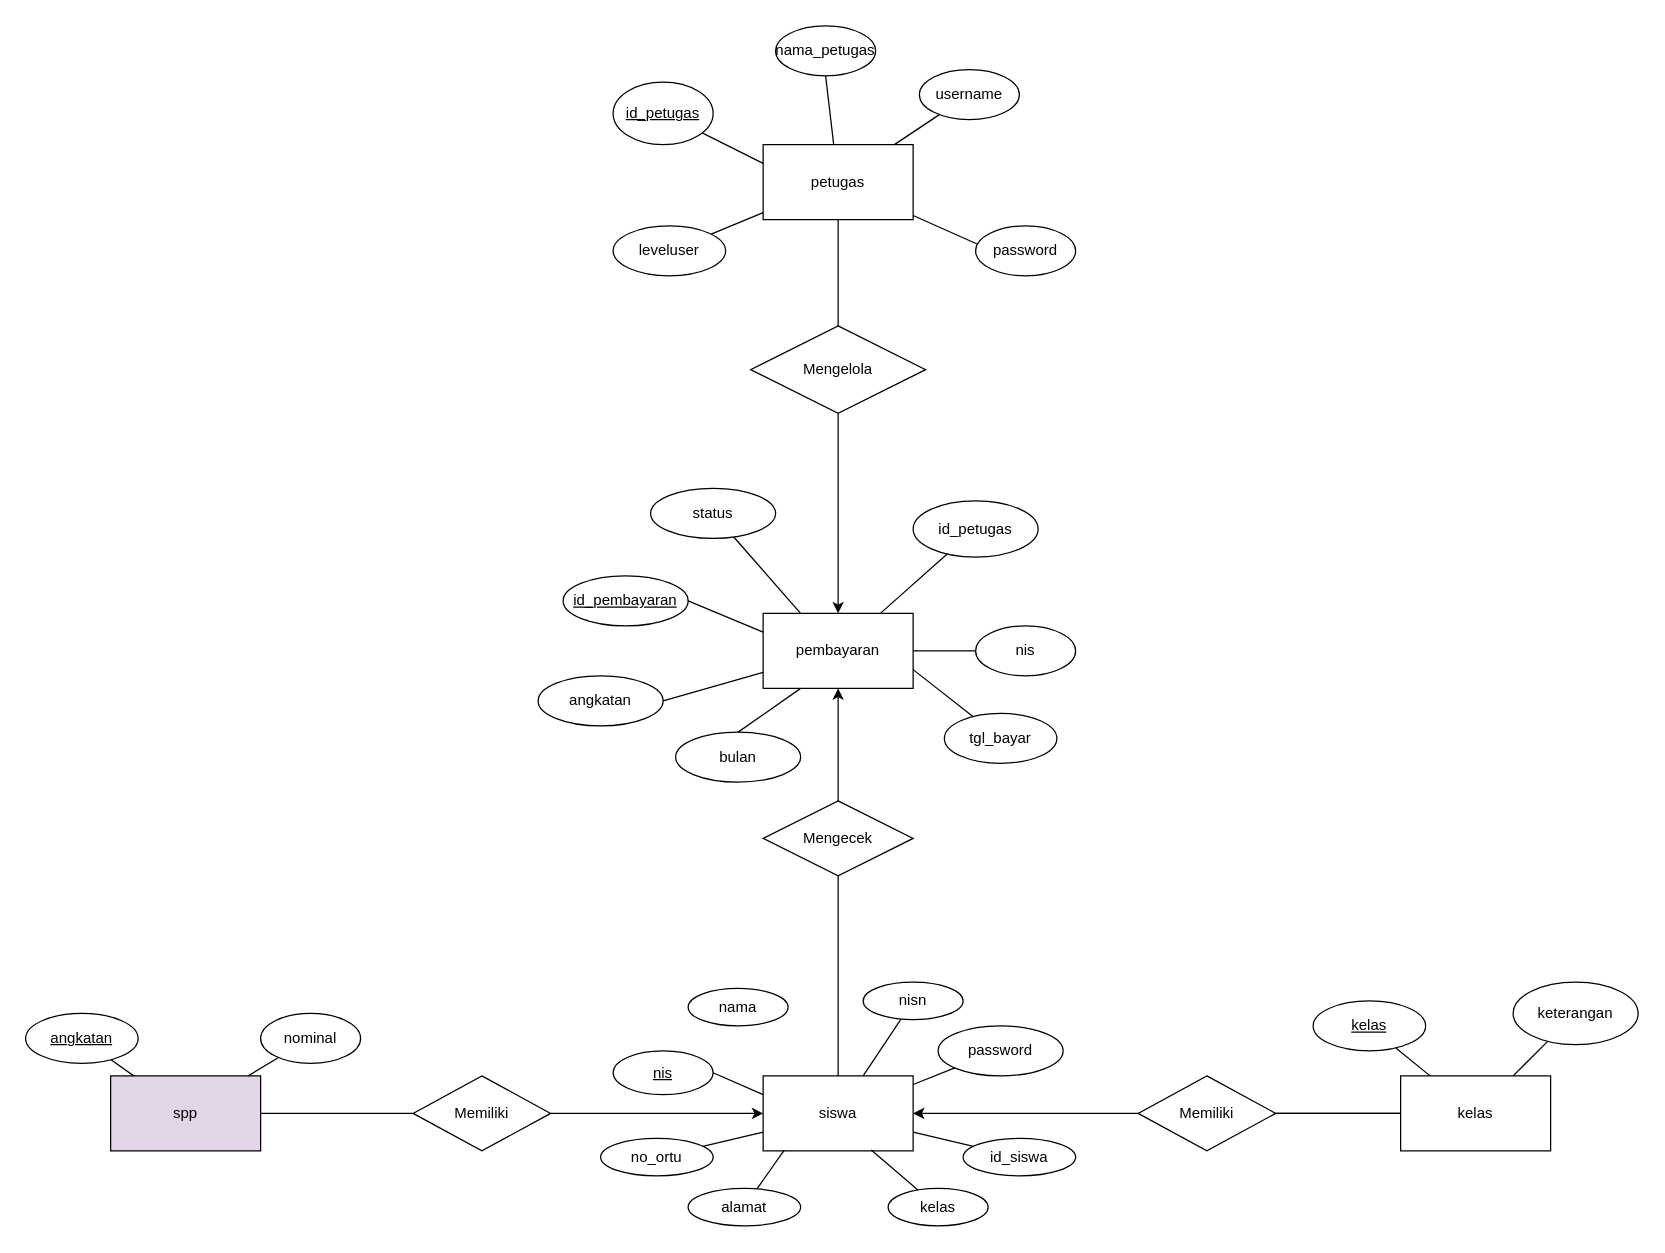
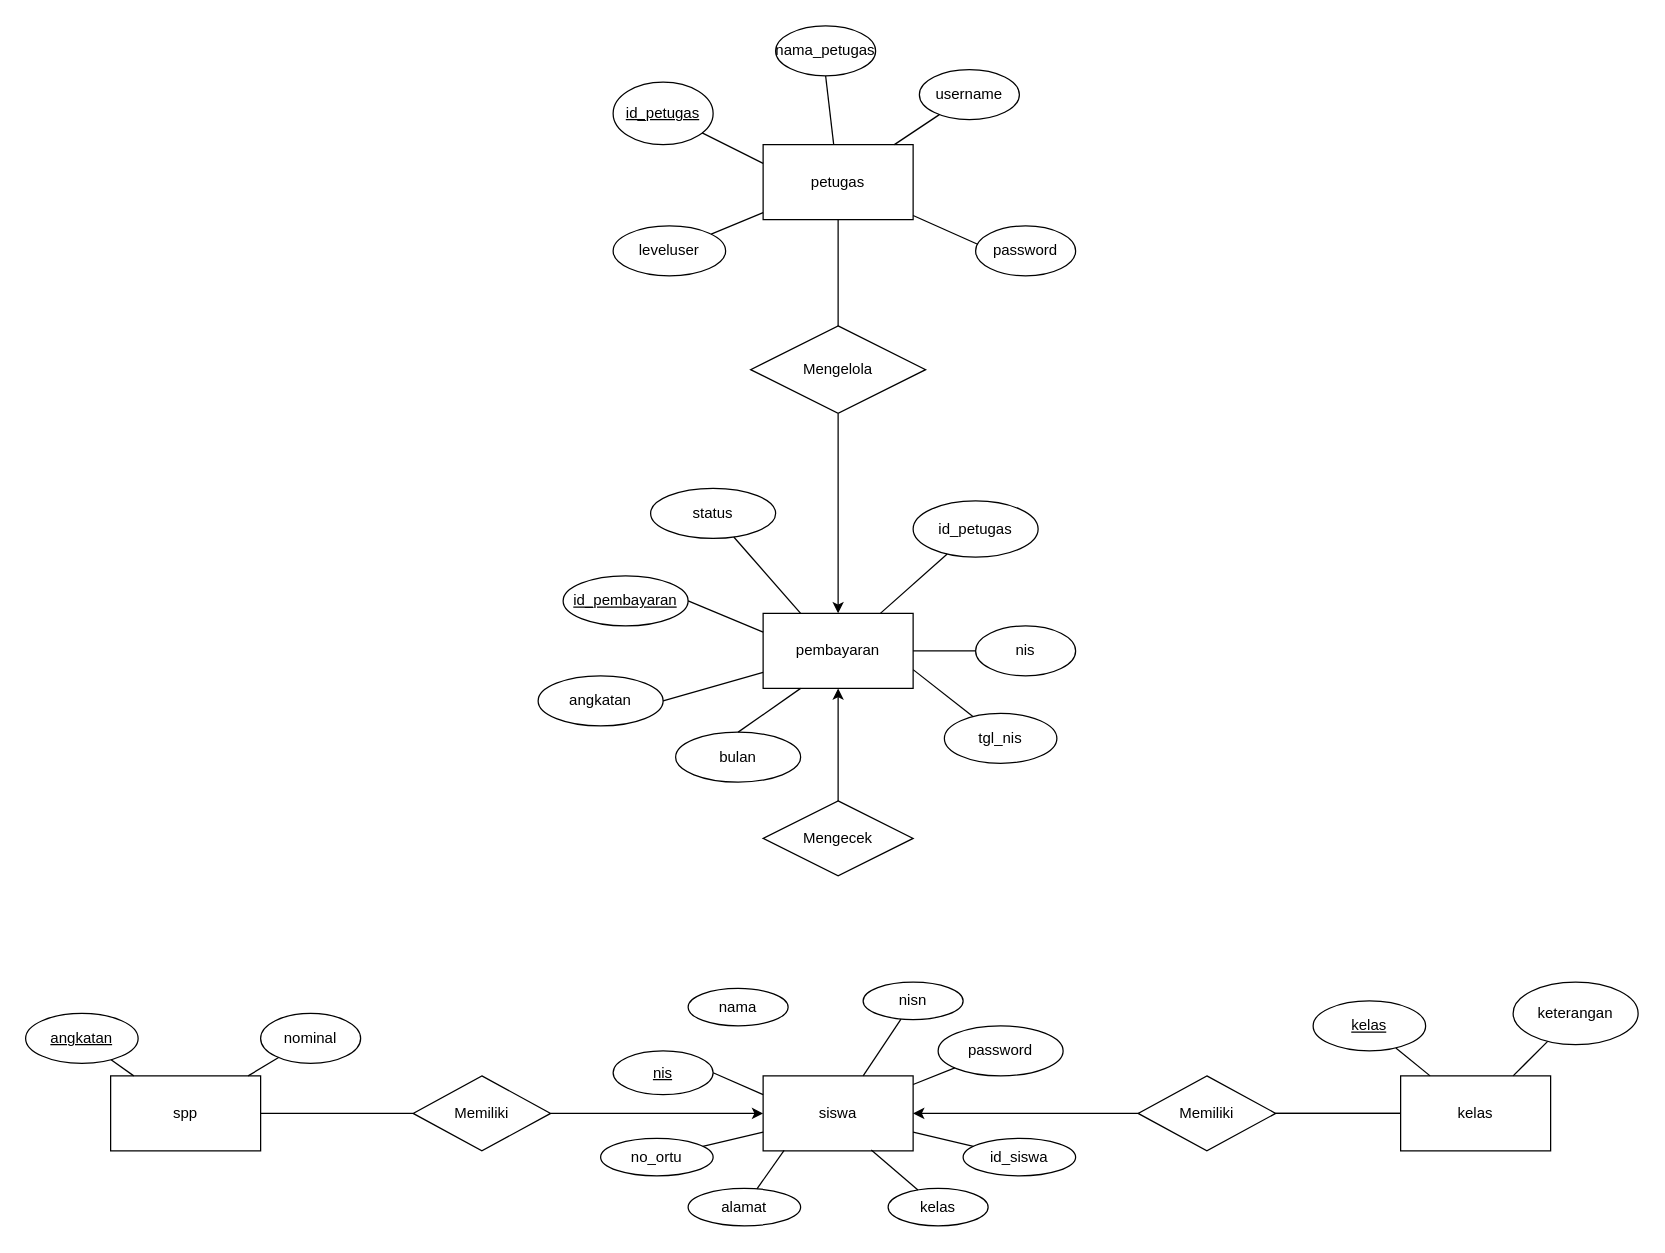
(1001, 738) -> (1001, 738)
(838, 976) -> none
(186, 1113) -> (186, 1113)
